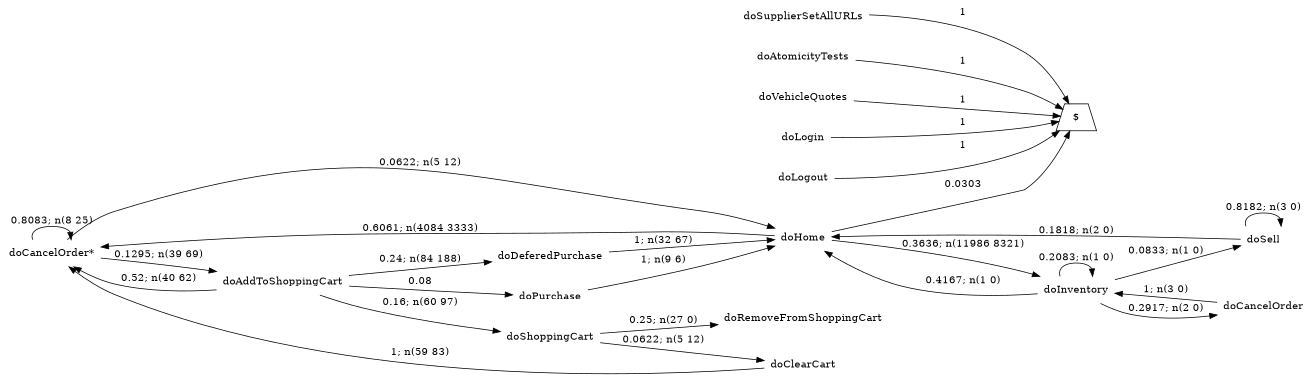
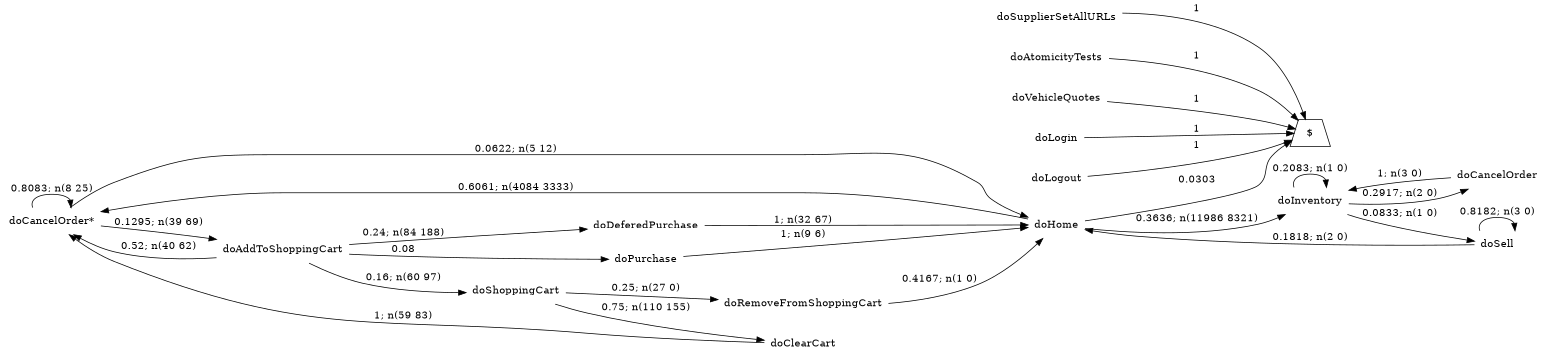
(931, 292) -> (969, 288)
(664, 340) -> (646, 307)
